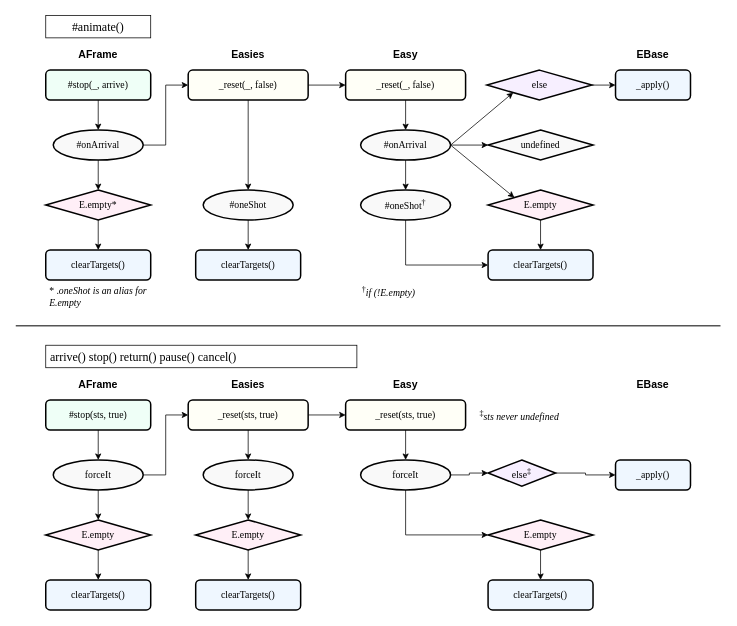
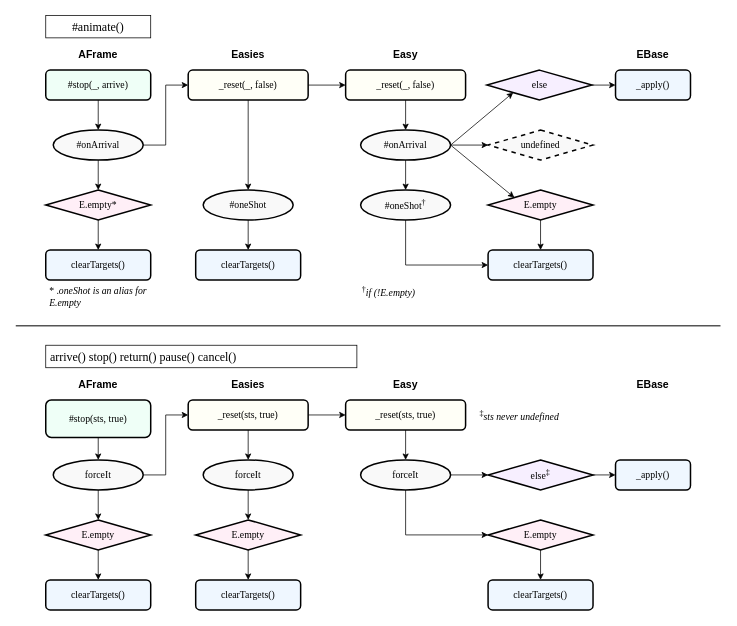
(540, 145) -> (540, 145)
(98, 415) -> (98, 419)
(522, 473) -> (540, 475)
